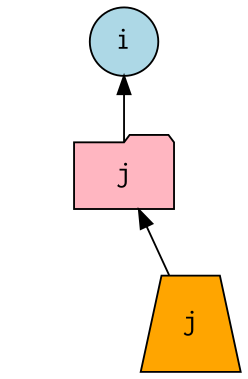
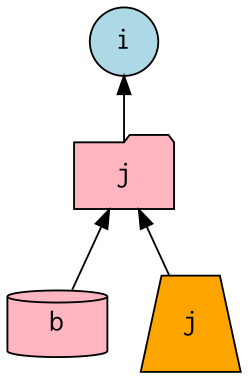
none -> (57, 324)
